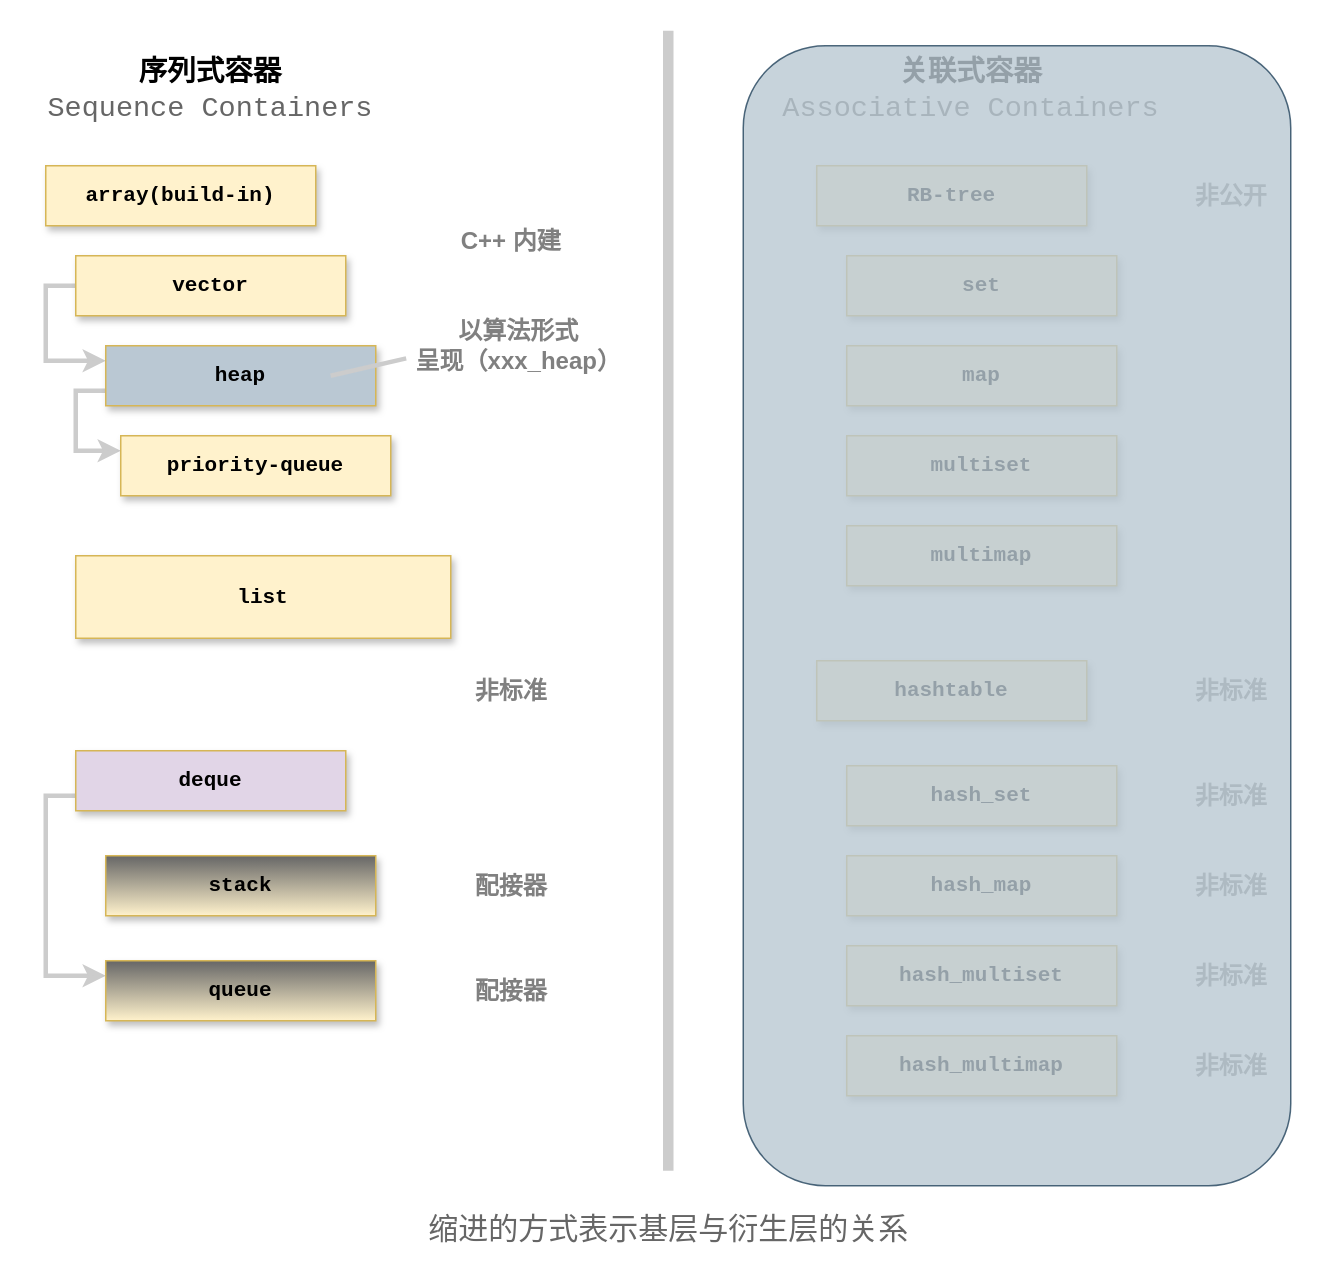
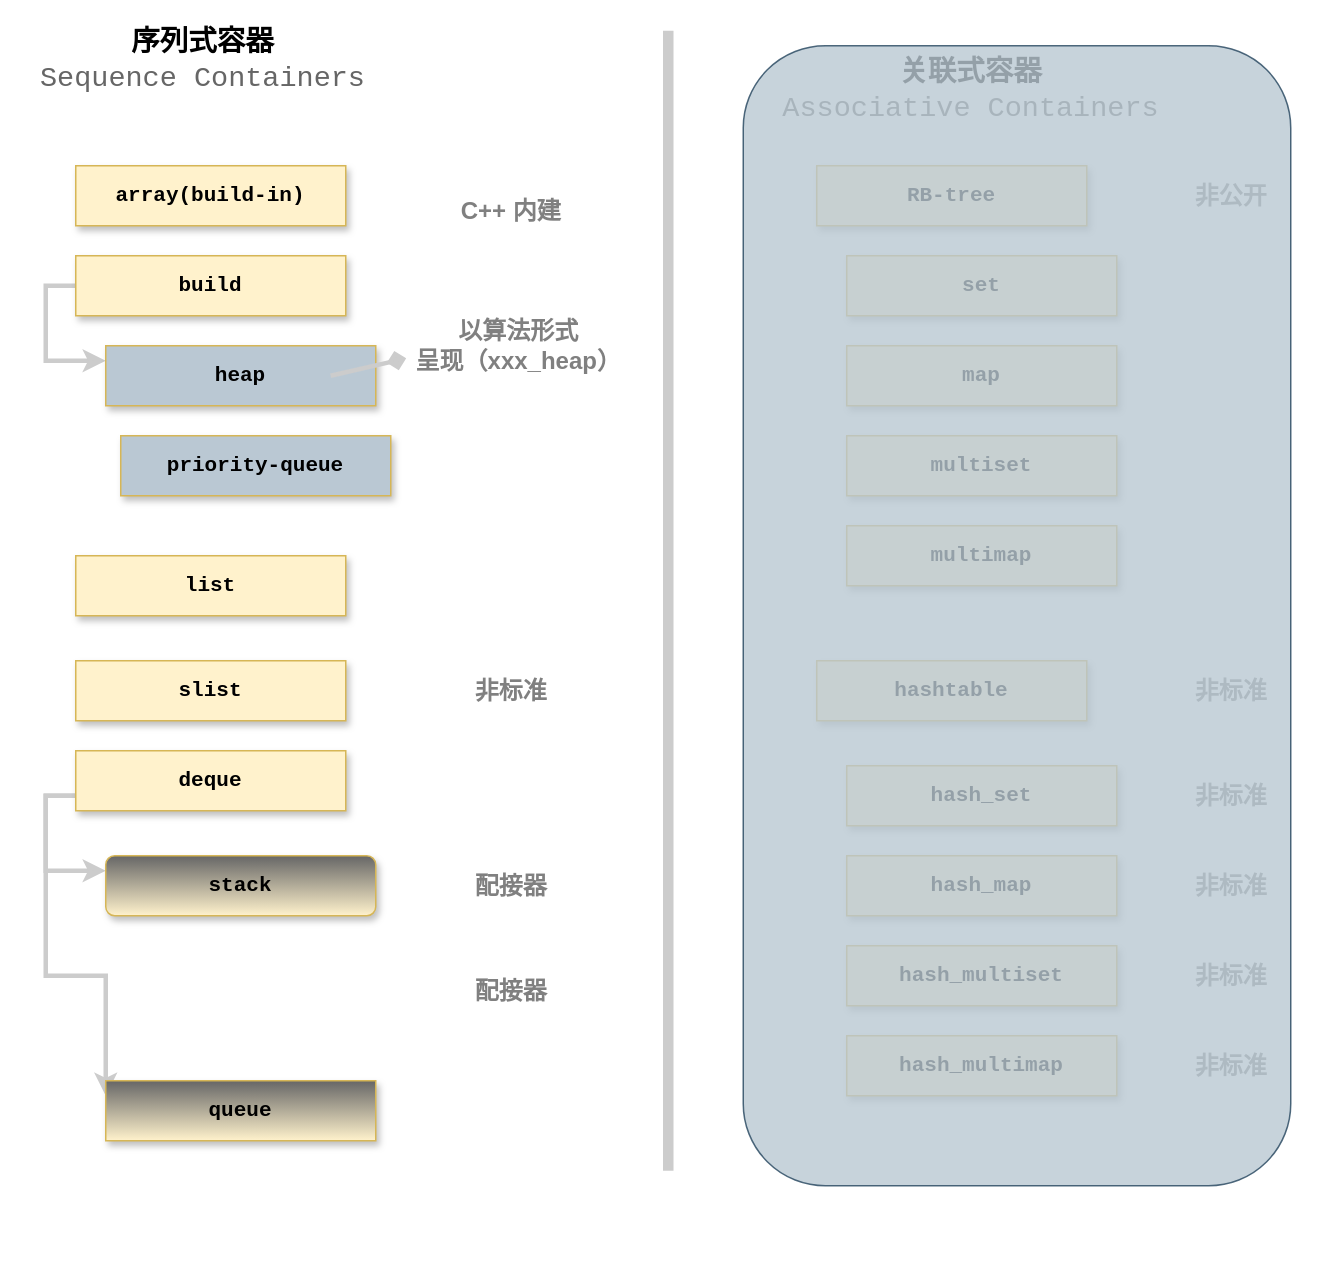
(211, 91) -> (203, 61)
(181, 196) -> (211, 196)
(511, 241) -> (511, 211)
(211, 286) -> (211, 286)
(396, 361) -> (389, 362)
(76, 420) -> none
(256, 466) -> (256, 466)
(263, 597) -> (211, 586)
none -> (211, 691)
(211, 781) -> (211, 781)
none -> (69, 871)
(241, 886) -> (241, 886)
(241, 991) -> (241, 1111)
(668, 1231) -> none
